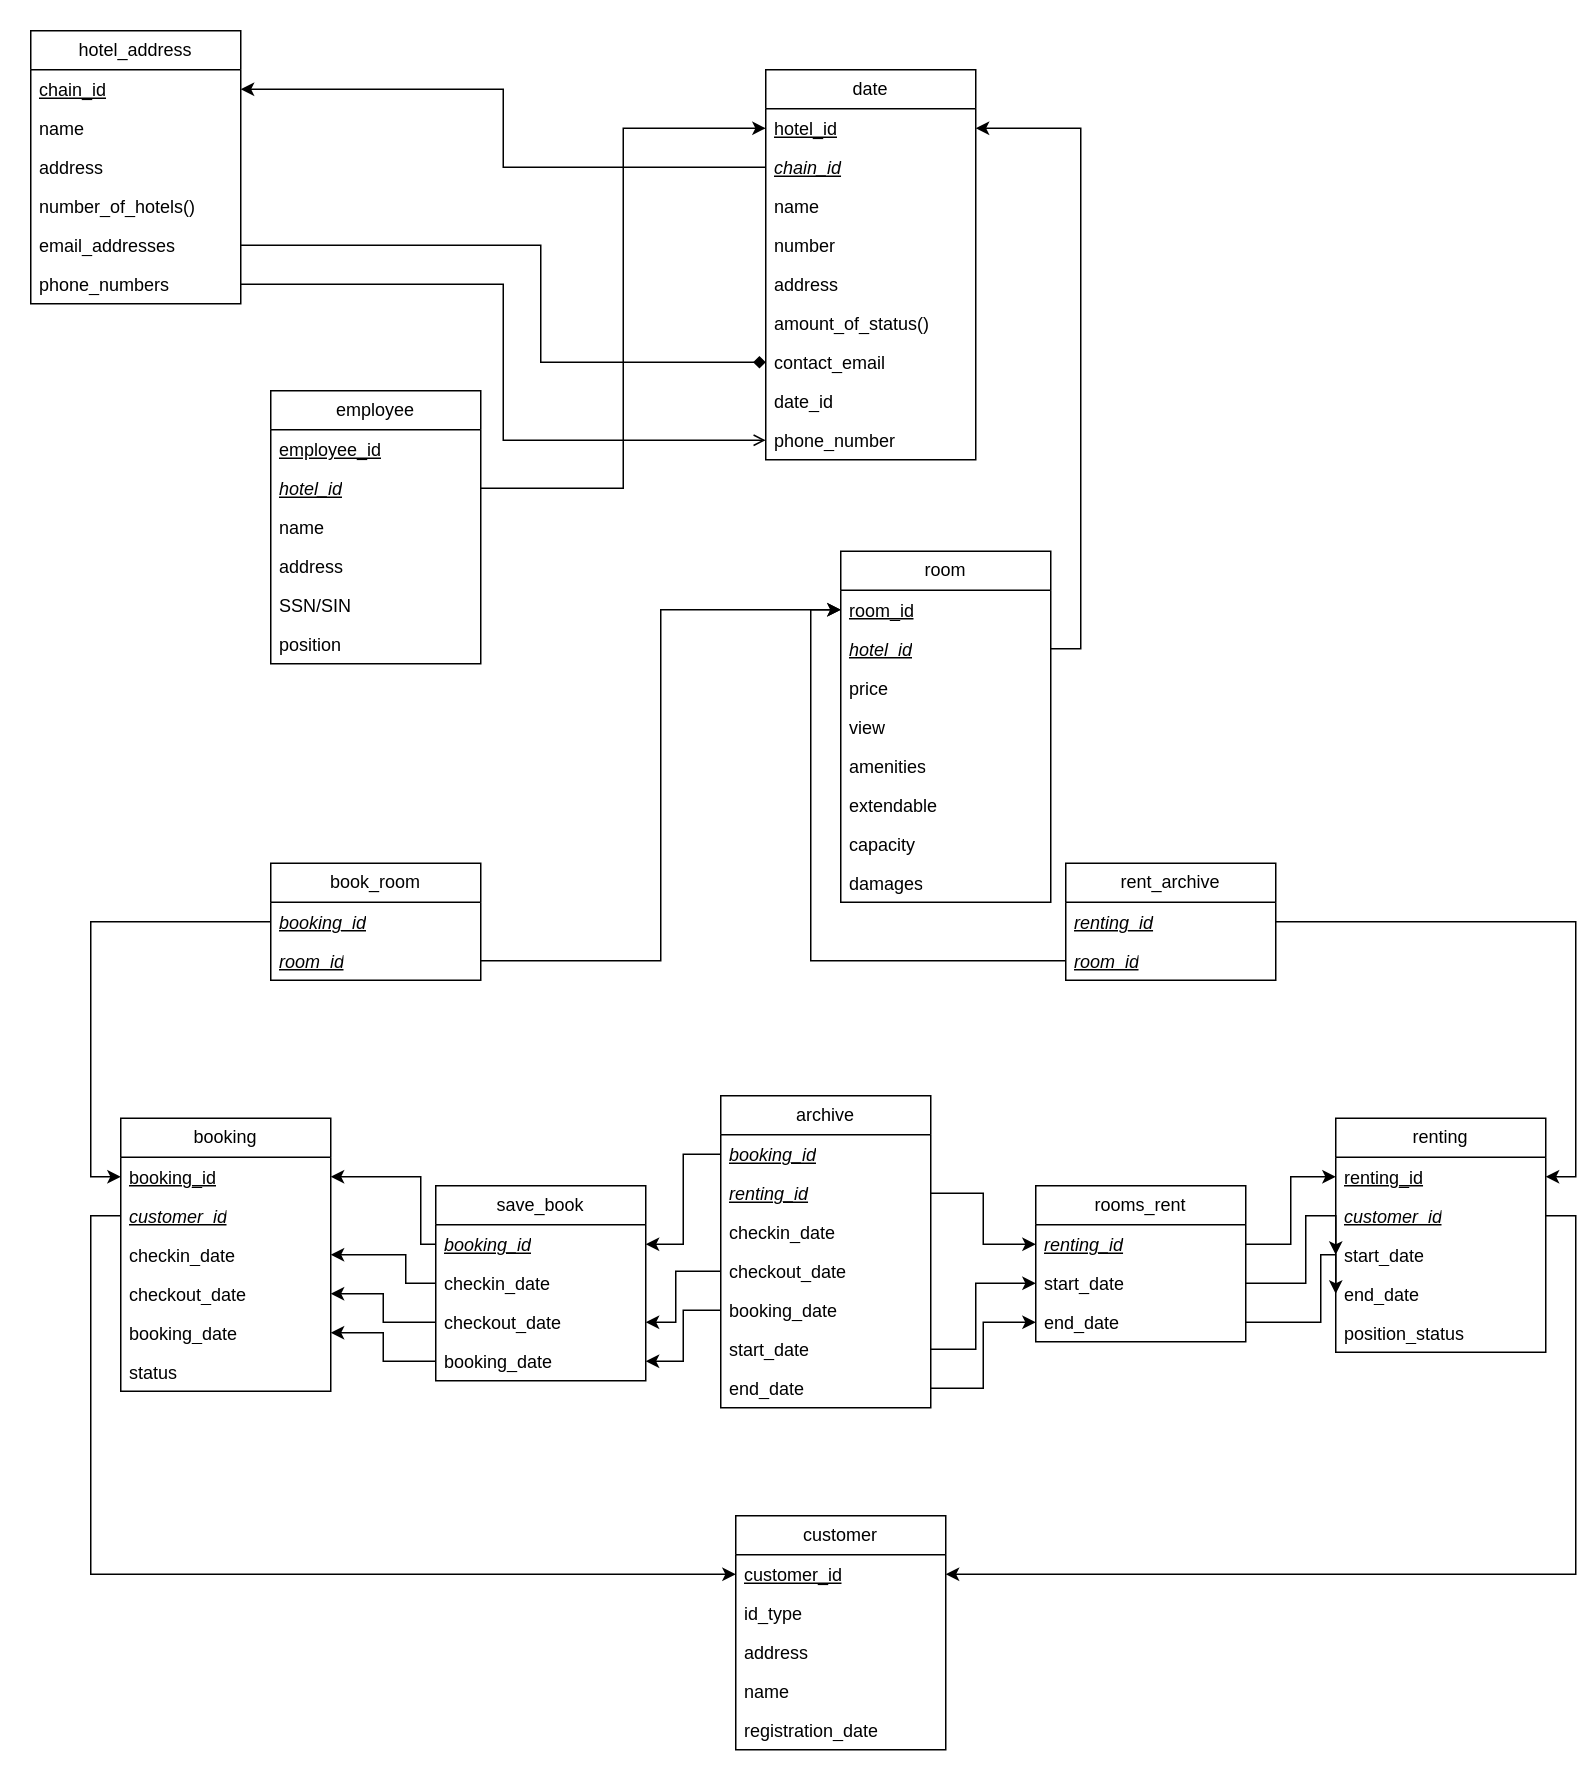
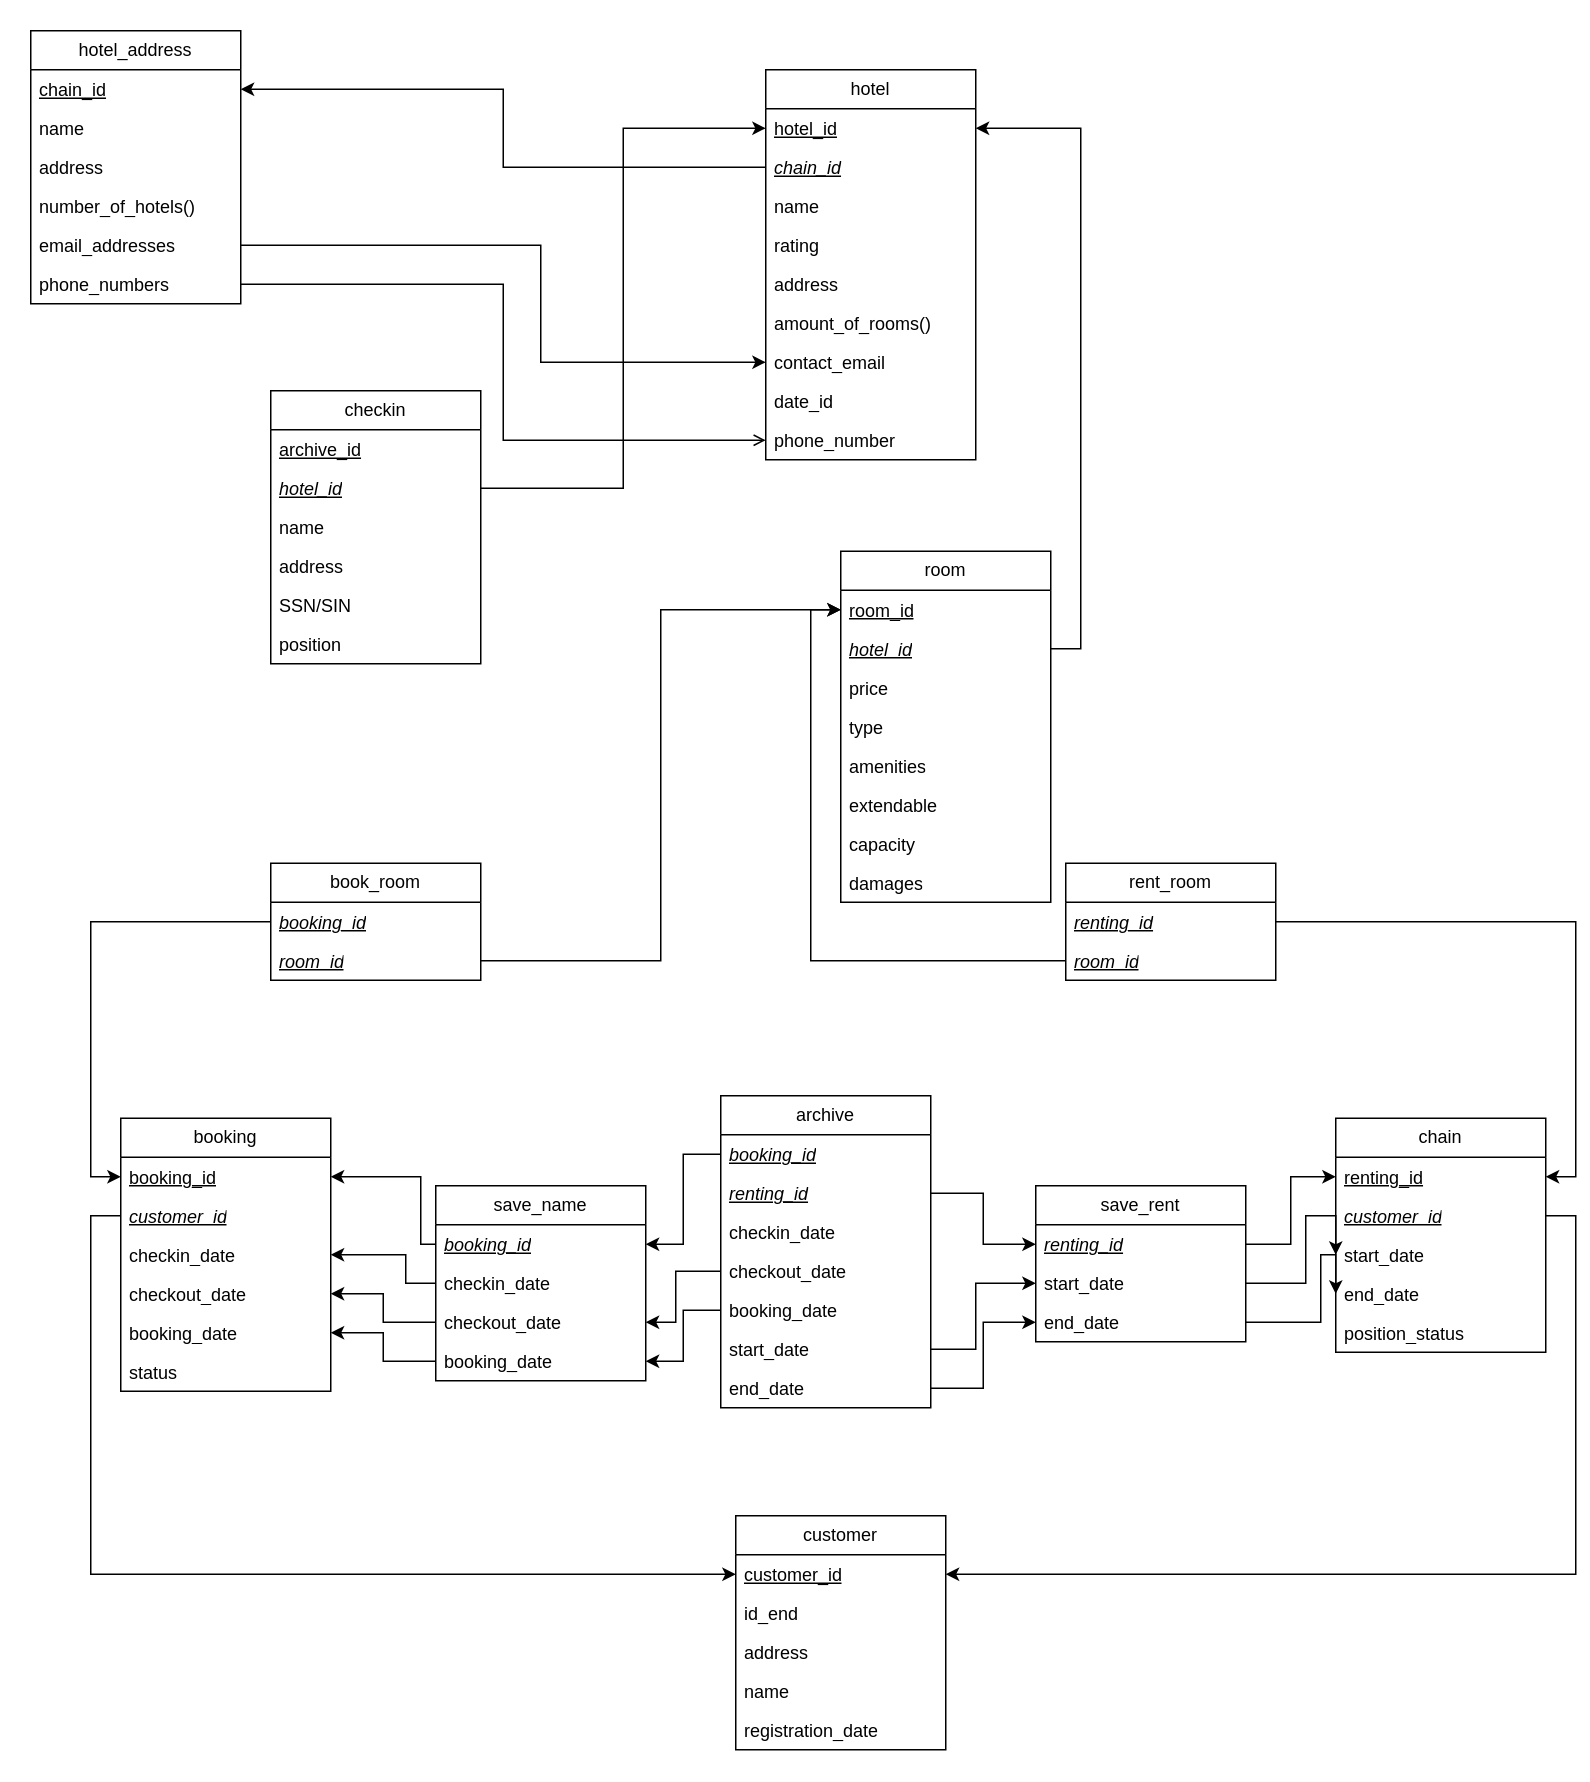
(871, 89) -> (871, 89)
(805, 247) -> (803, 247)
(865, 325) -> (860, 325)
(753, 362) -> (754, 362)
(376, 410) -> (376, 410)
(331, 451) -> (325, 451)
(868, 729) -> (870, 729)
(1171, 883) -> (1171, 883)
(1441, 1138) -> (1441, 1138)
(541, 1205) -> (541, 1205)
(1141, 1205) -> (1141, 1205)
(778, 1615) -> (773, 1615)
